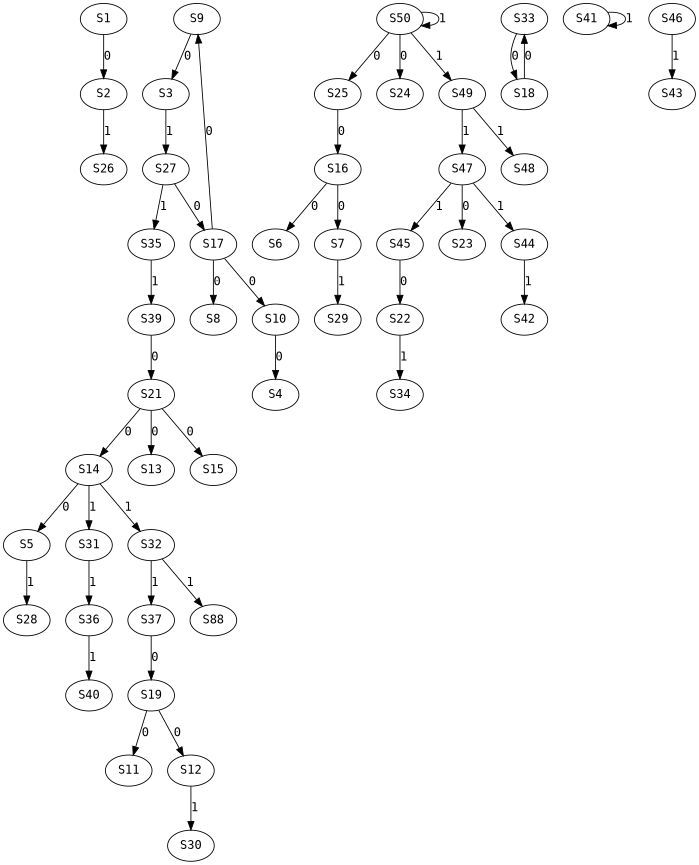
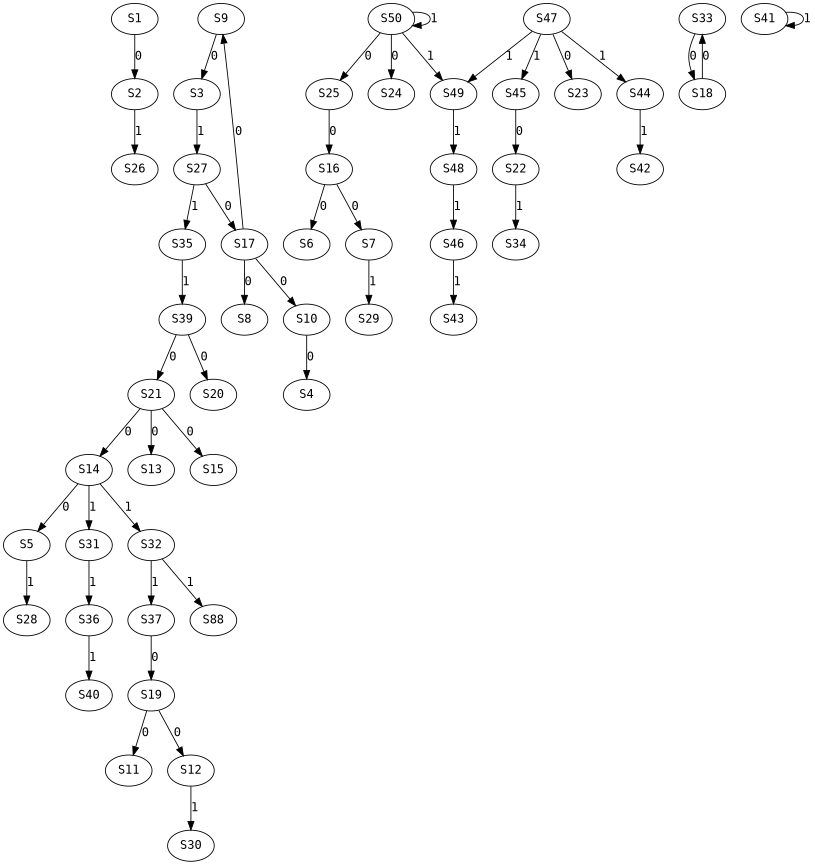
(462, 127) -> (504, 54)
none -> (454, 203)
none -> (213, 395)
